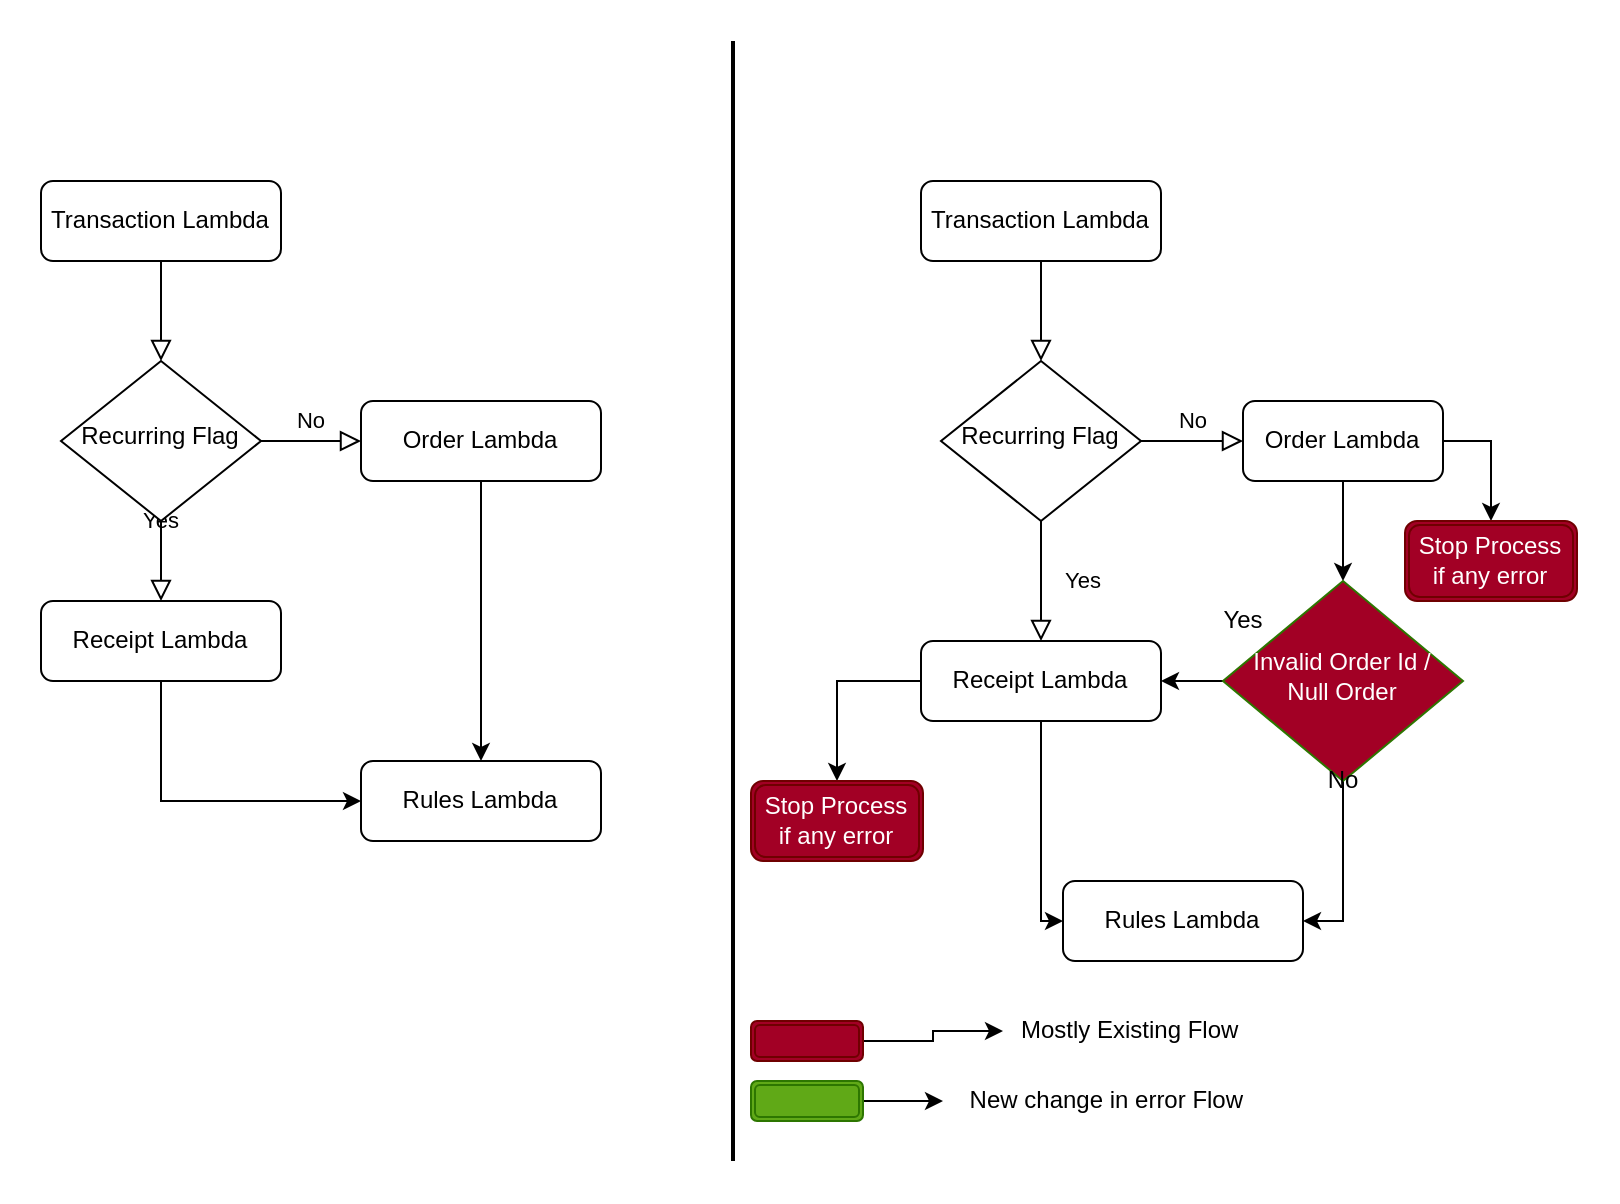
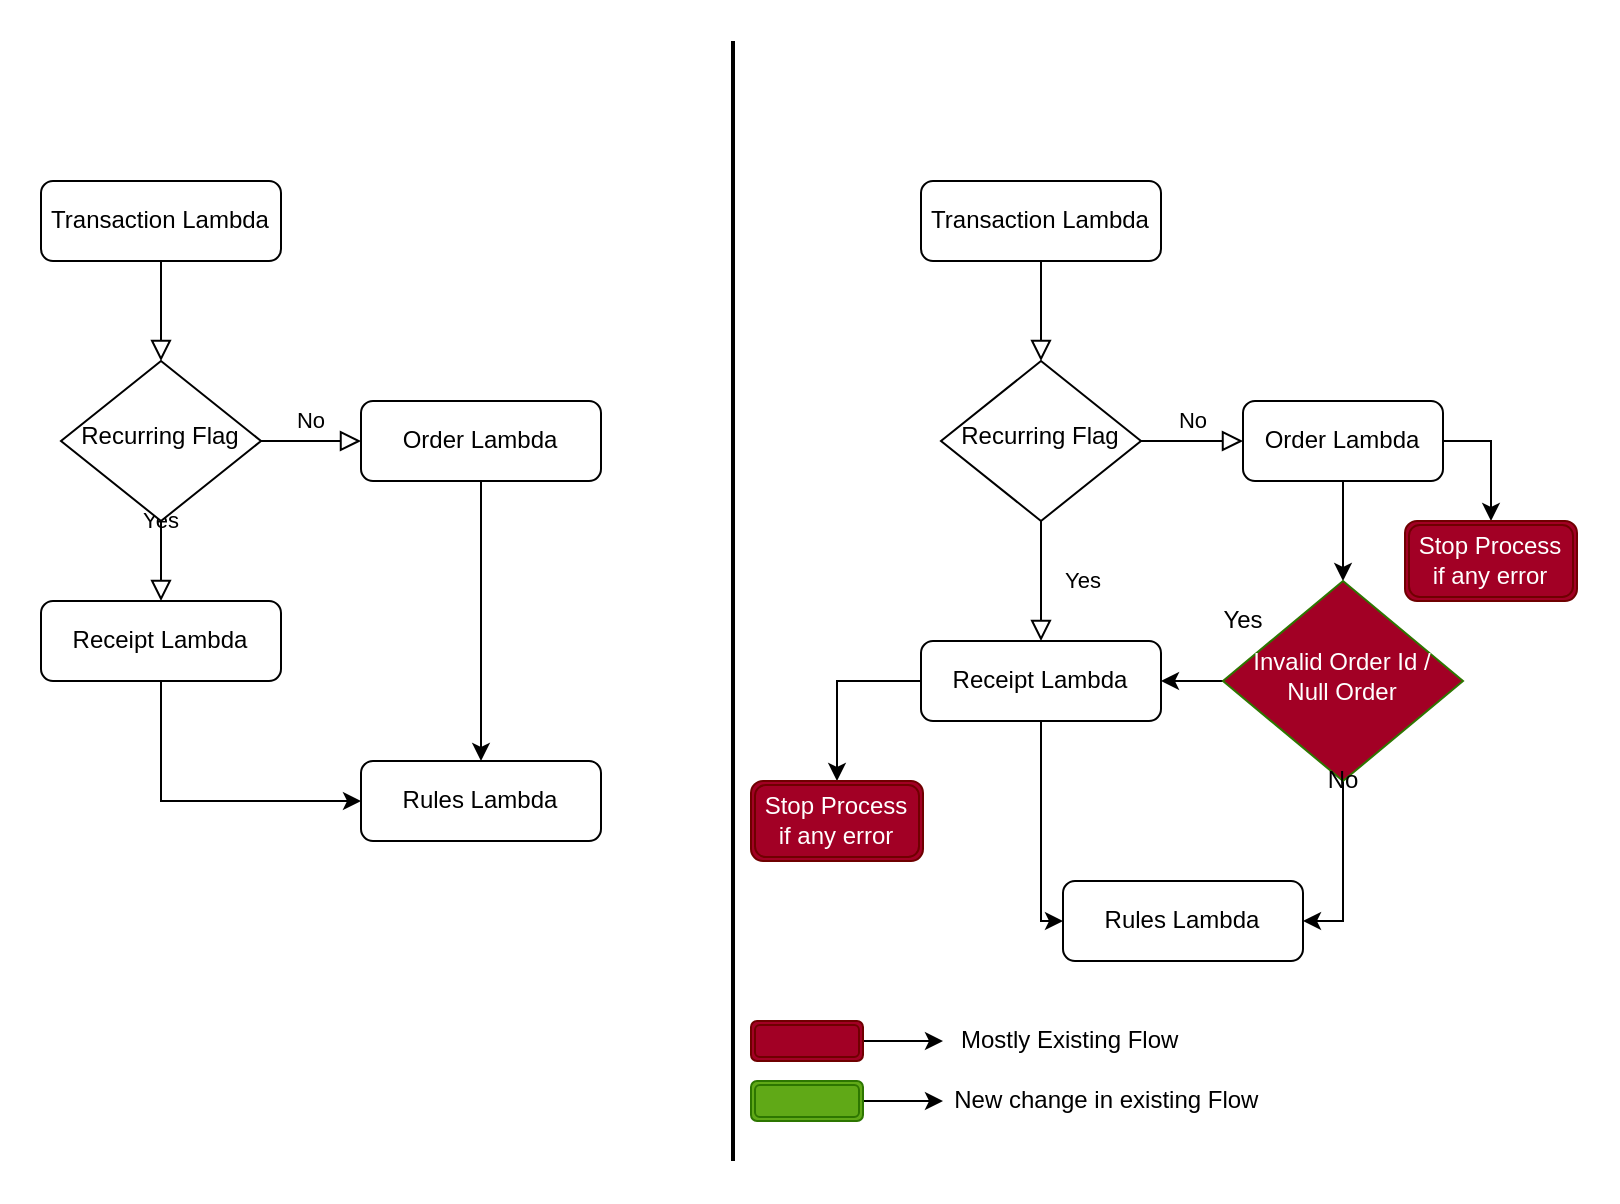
(1133, 1031) -> (1073, 1041)
(1104, 1101) -> (1104, 1101)
